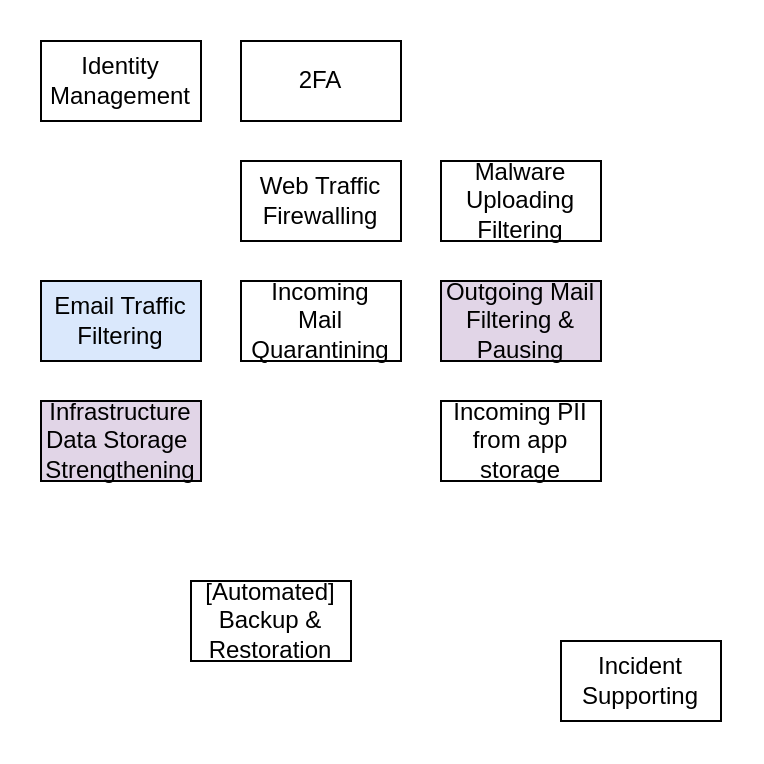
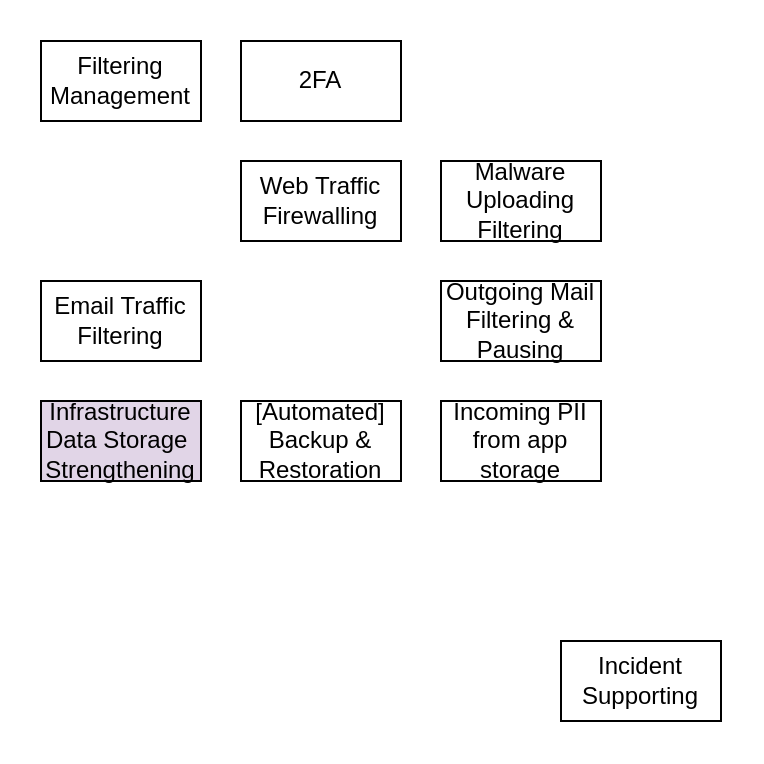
(121, 81) -> (121, 81)
(121, 321) -> (121, 321)
(321, 321) -> none
(521, 321) -> (521, 321)
(271, 621) -> (321, 441)
